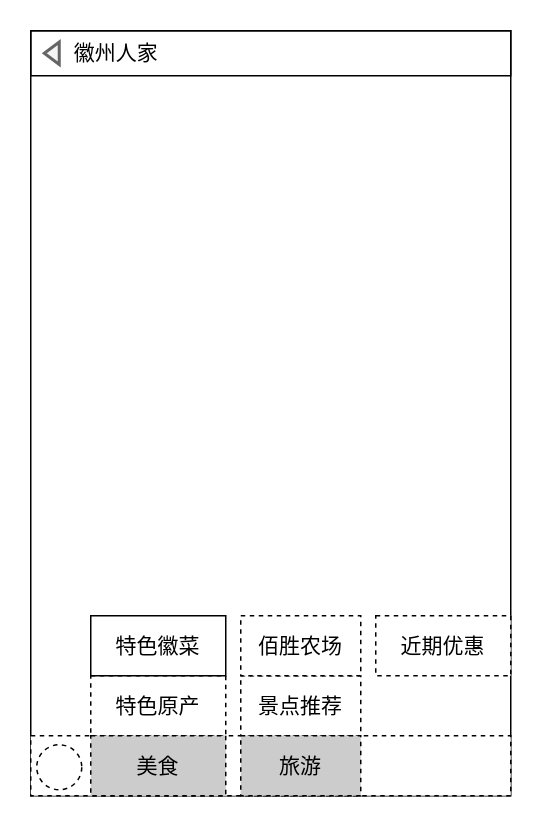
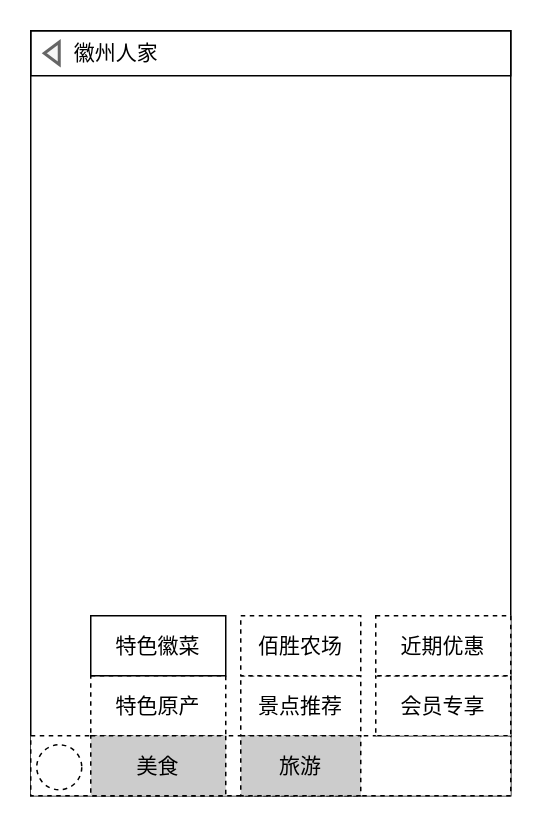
none -> (443, 706)
